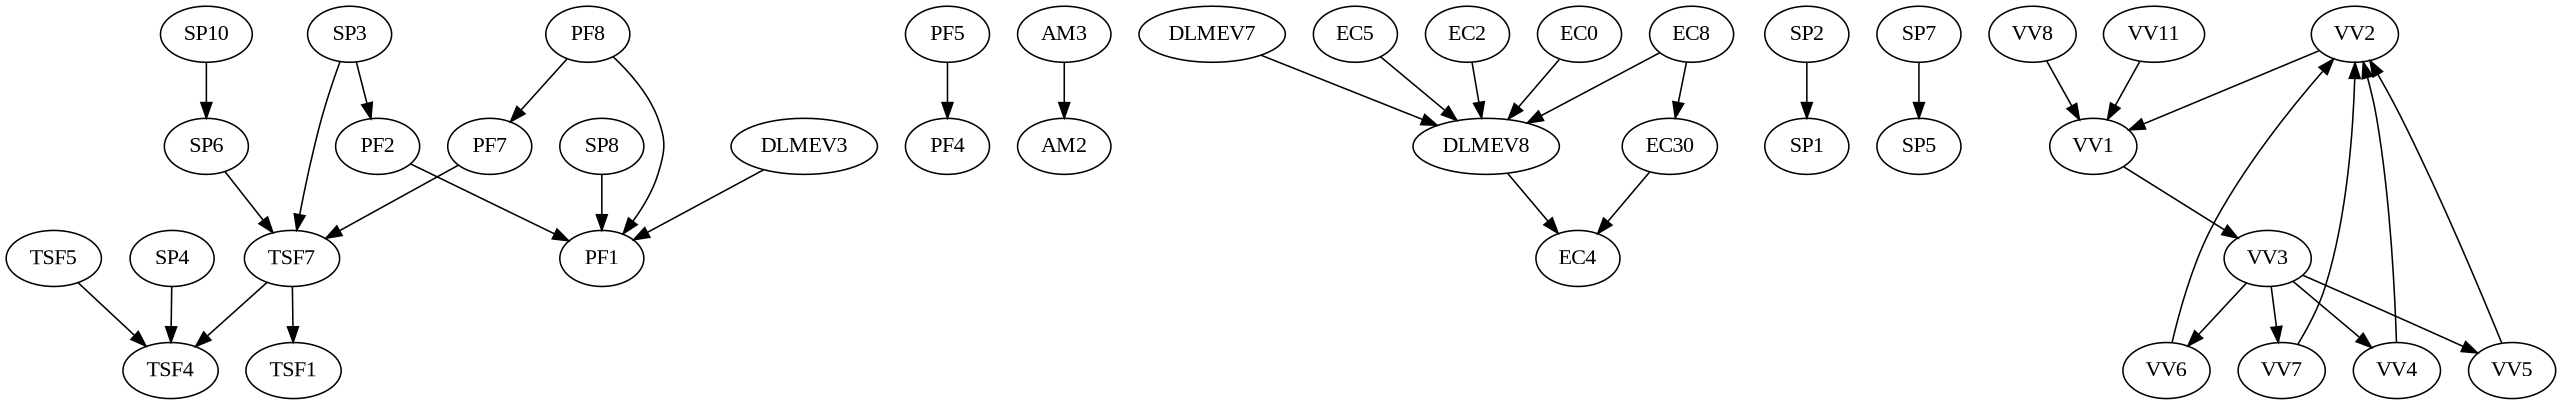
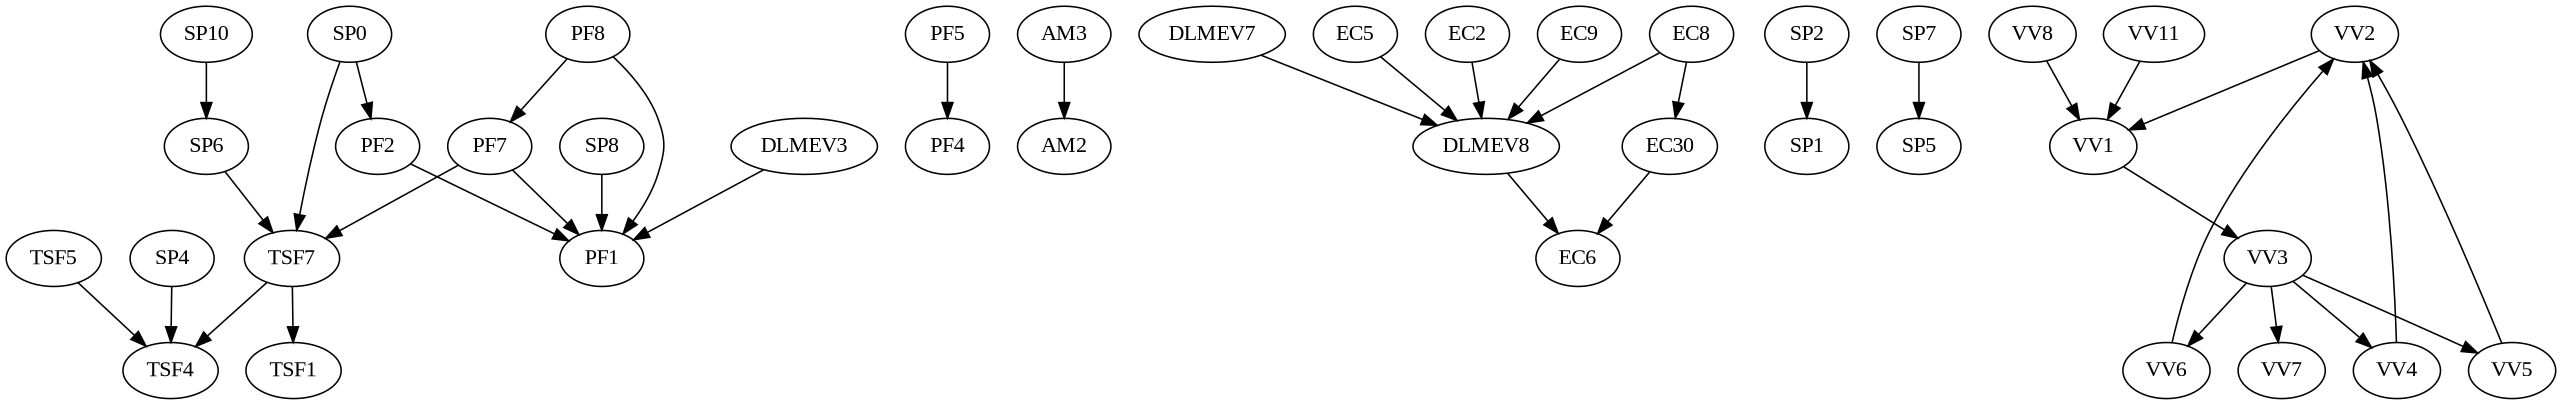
(350, 34) -> (350, 34)
(1580, 34) -> (1580, 34)
none -> (540, 197)
(2342, 215) -> none
(1578, 258) -> (1578, 258)
